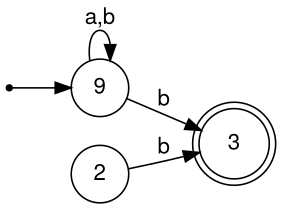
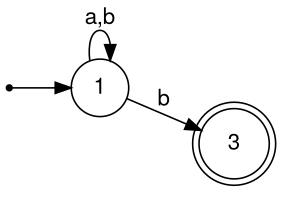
(100, 88) -> (100, 88)
(100, 174) -> none
